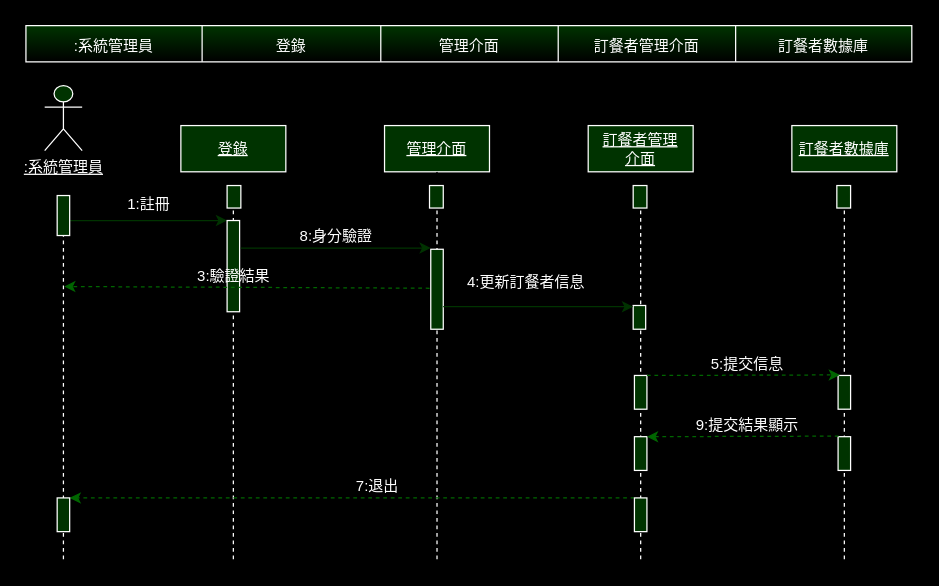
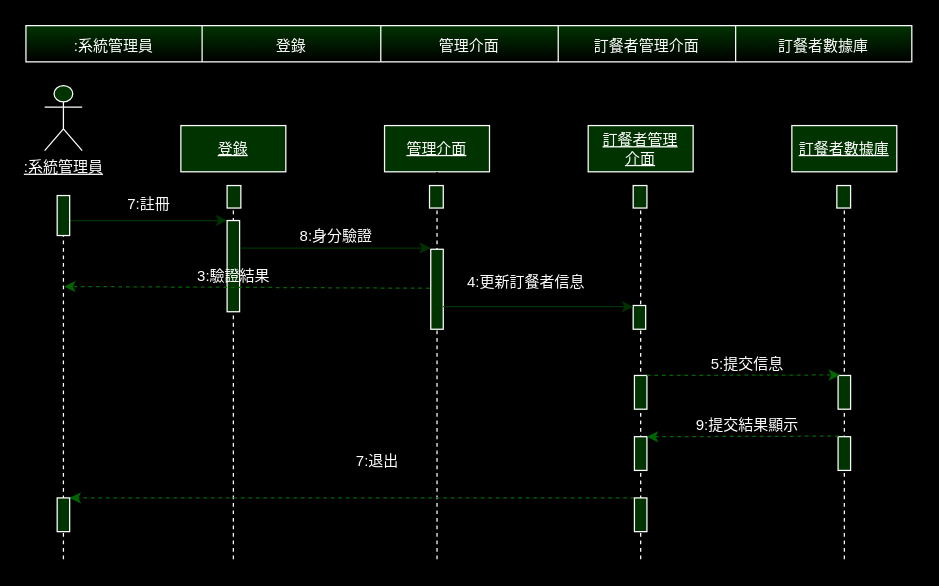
(149, 204) -> (149, 204)
(377, 487) -> (377, 462)
